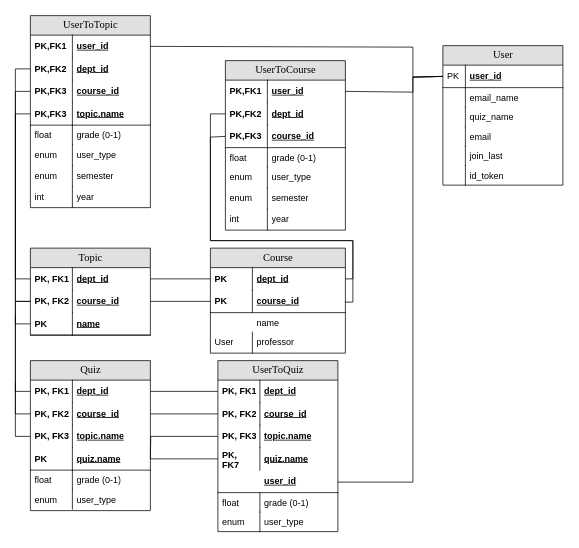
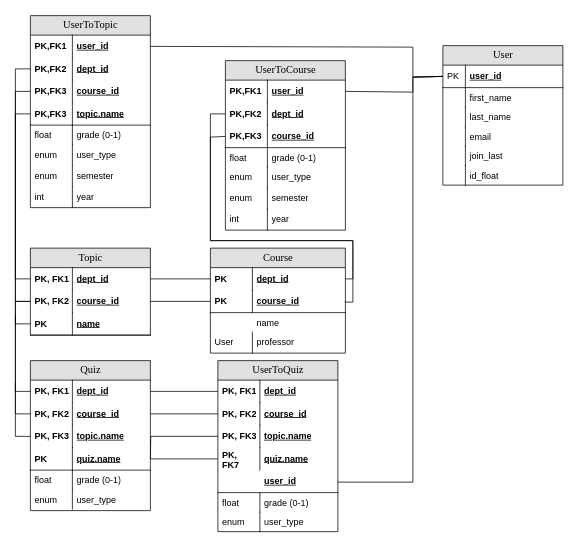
(493, 98) -> (494, 98)
(491, 118) -> (491, 118)
(489, 176) -> (488, 176)
